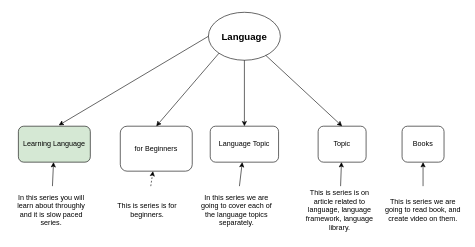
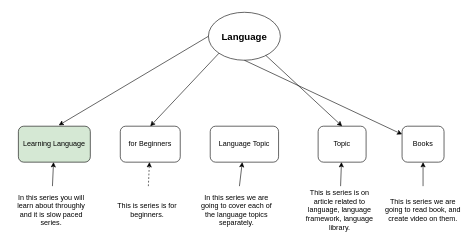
(245, 91) -> (351, 110)
(156, 149) -> (150, 144)
